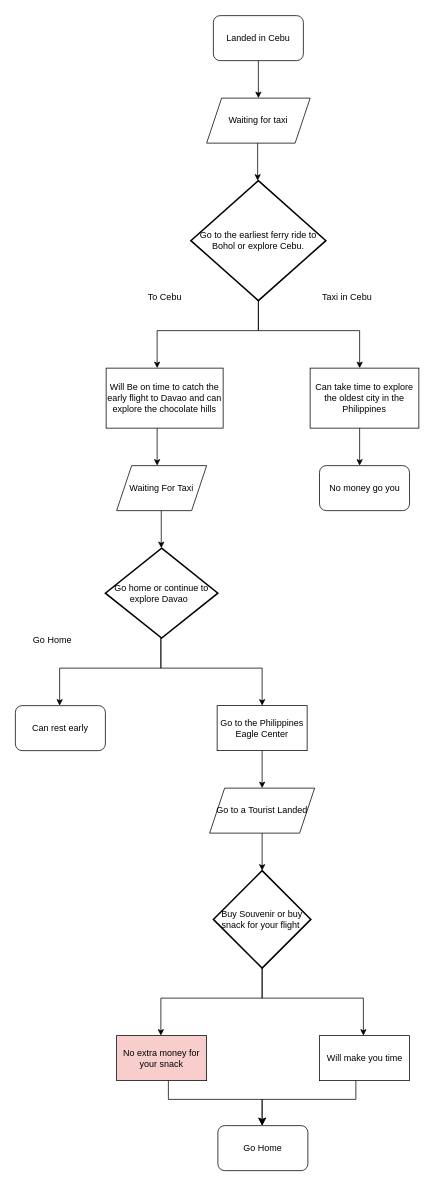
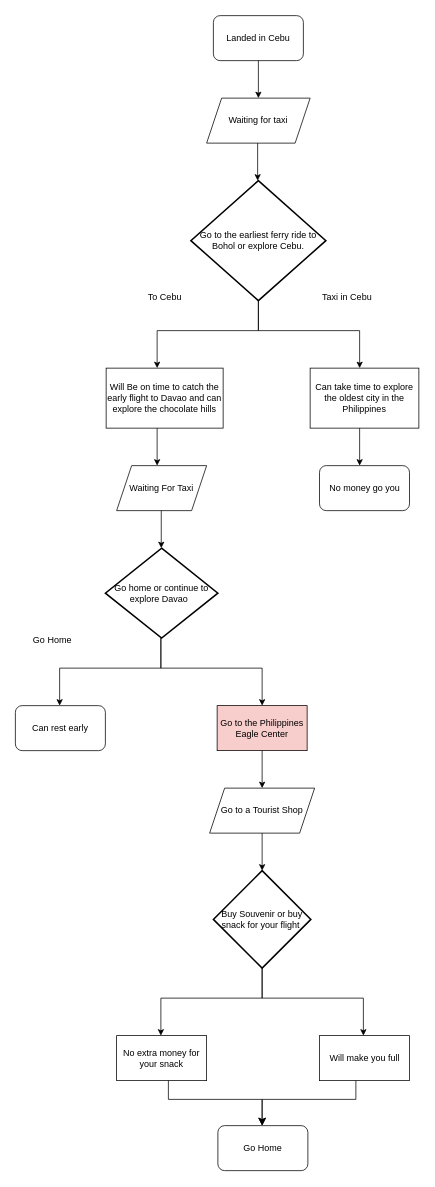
(262, 728) -> (262, 728)
(262, 810) -> (262, 810)
(162, 1058) -> (162, 1058)
(365, 1058) -> (365, 1058)
